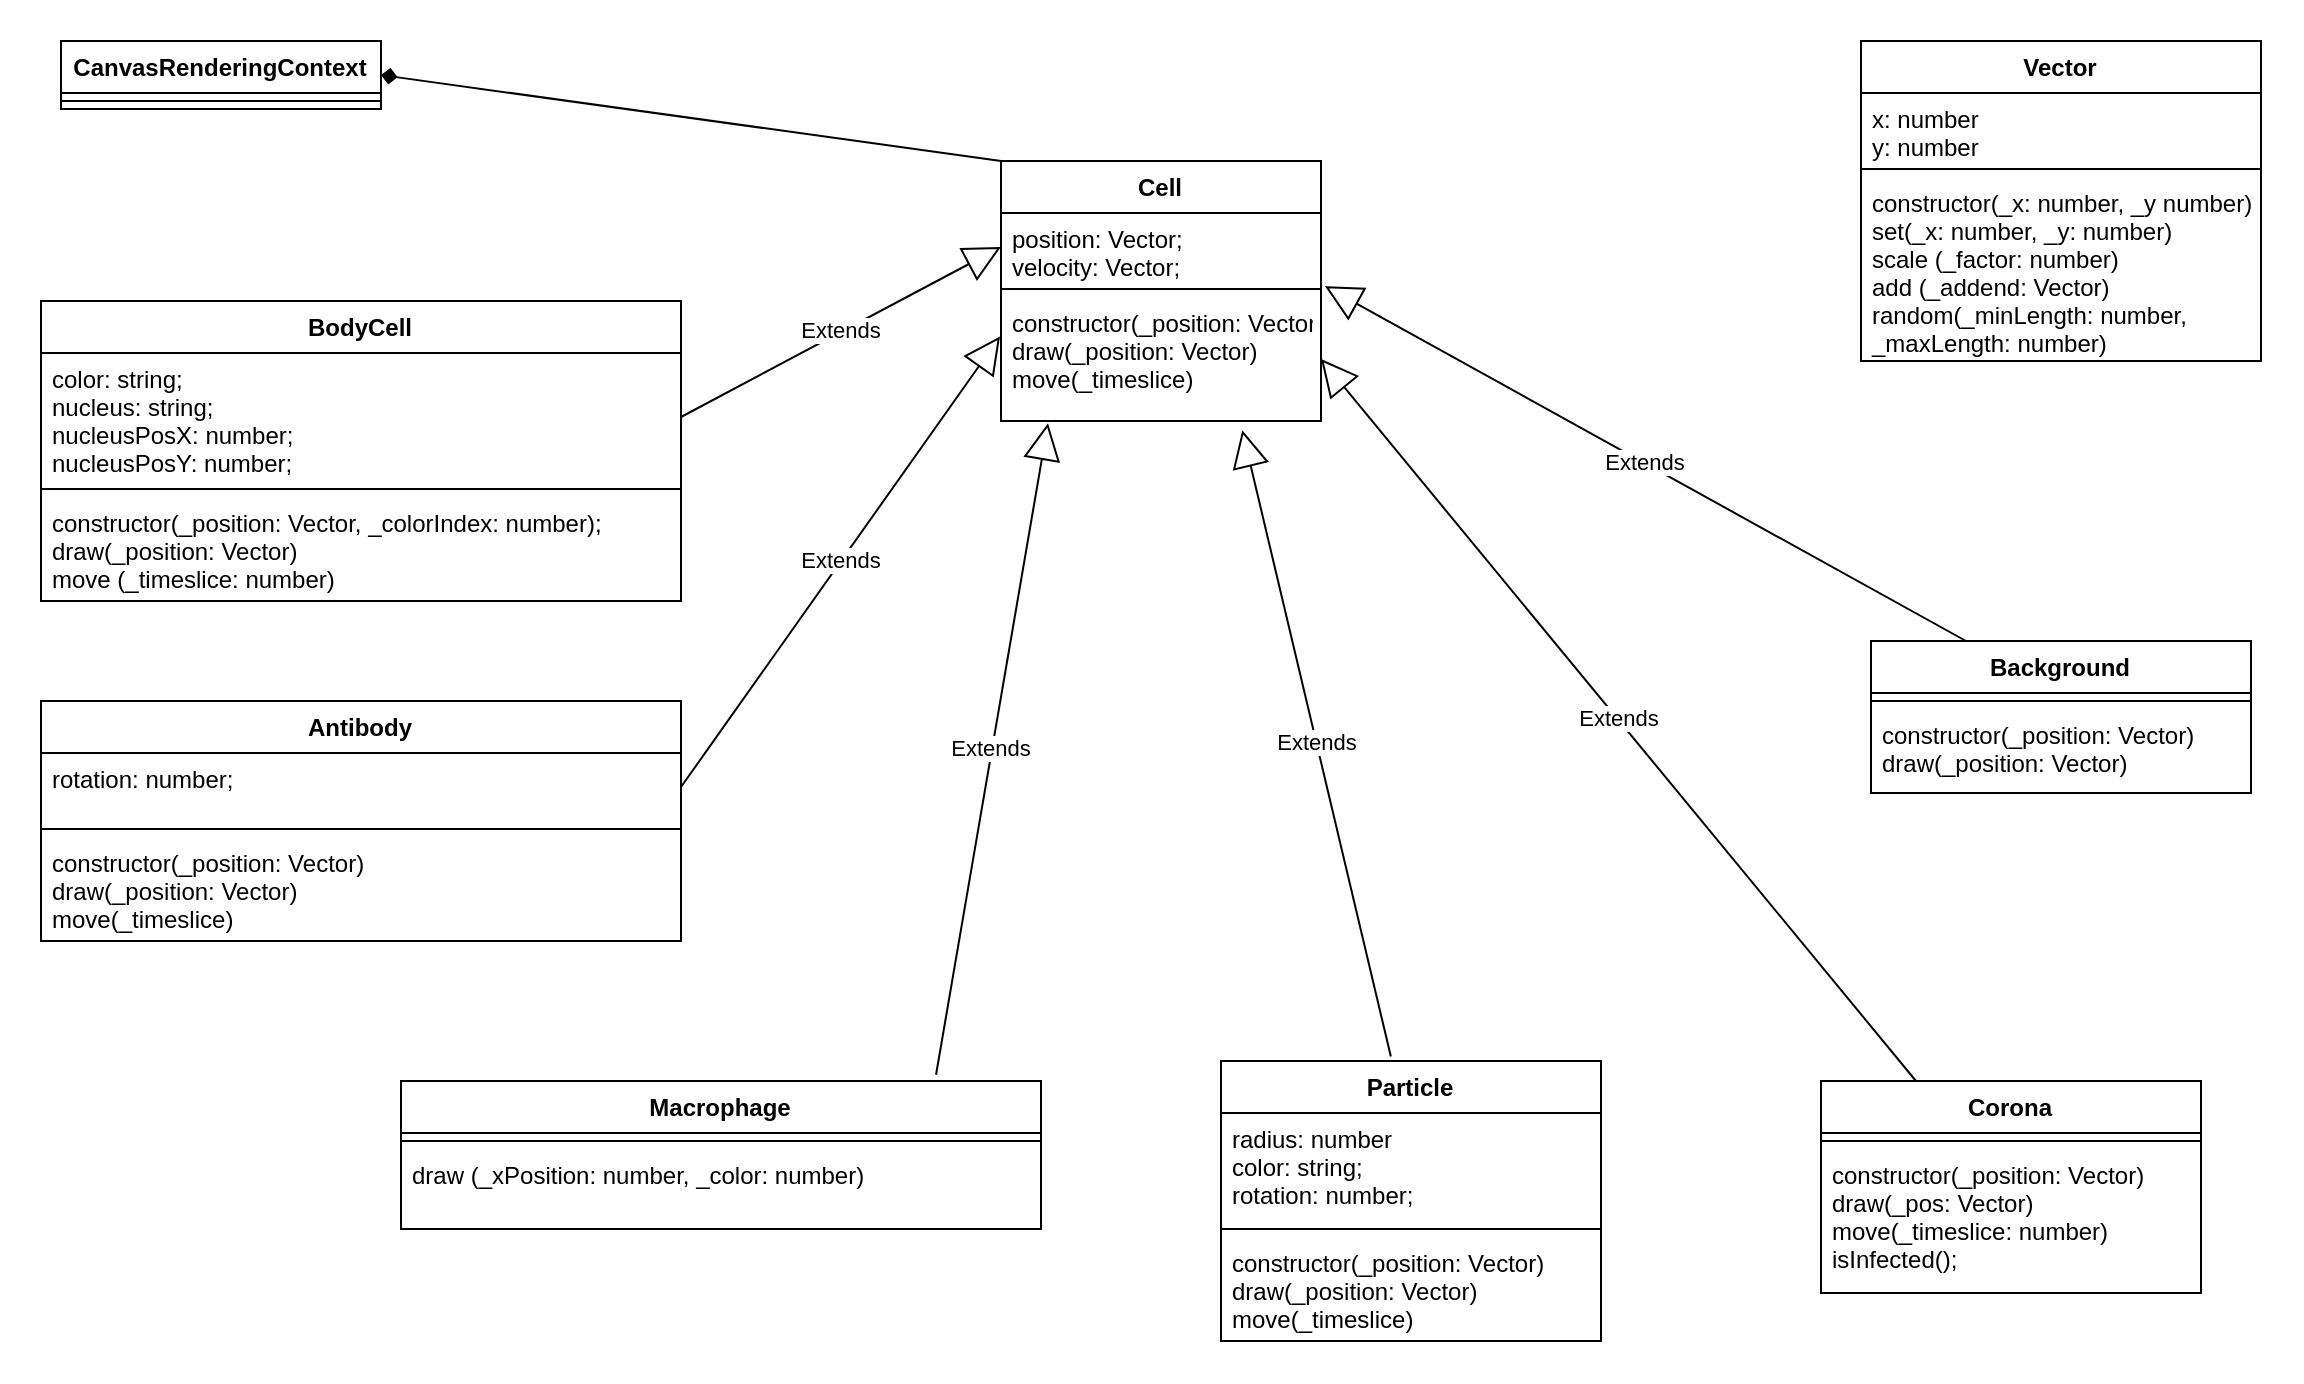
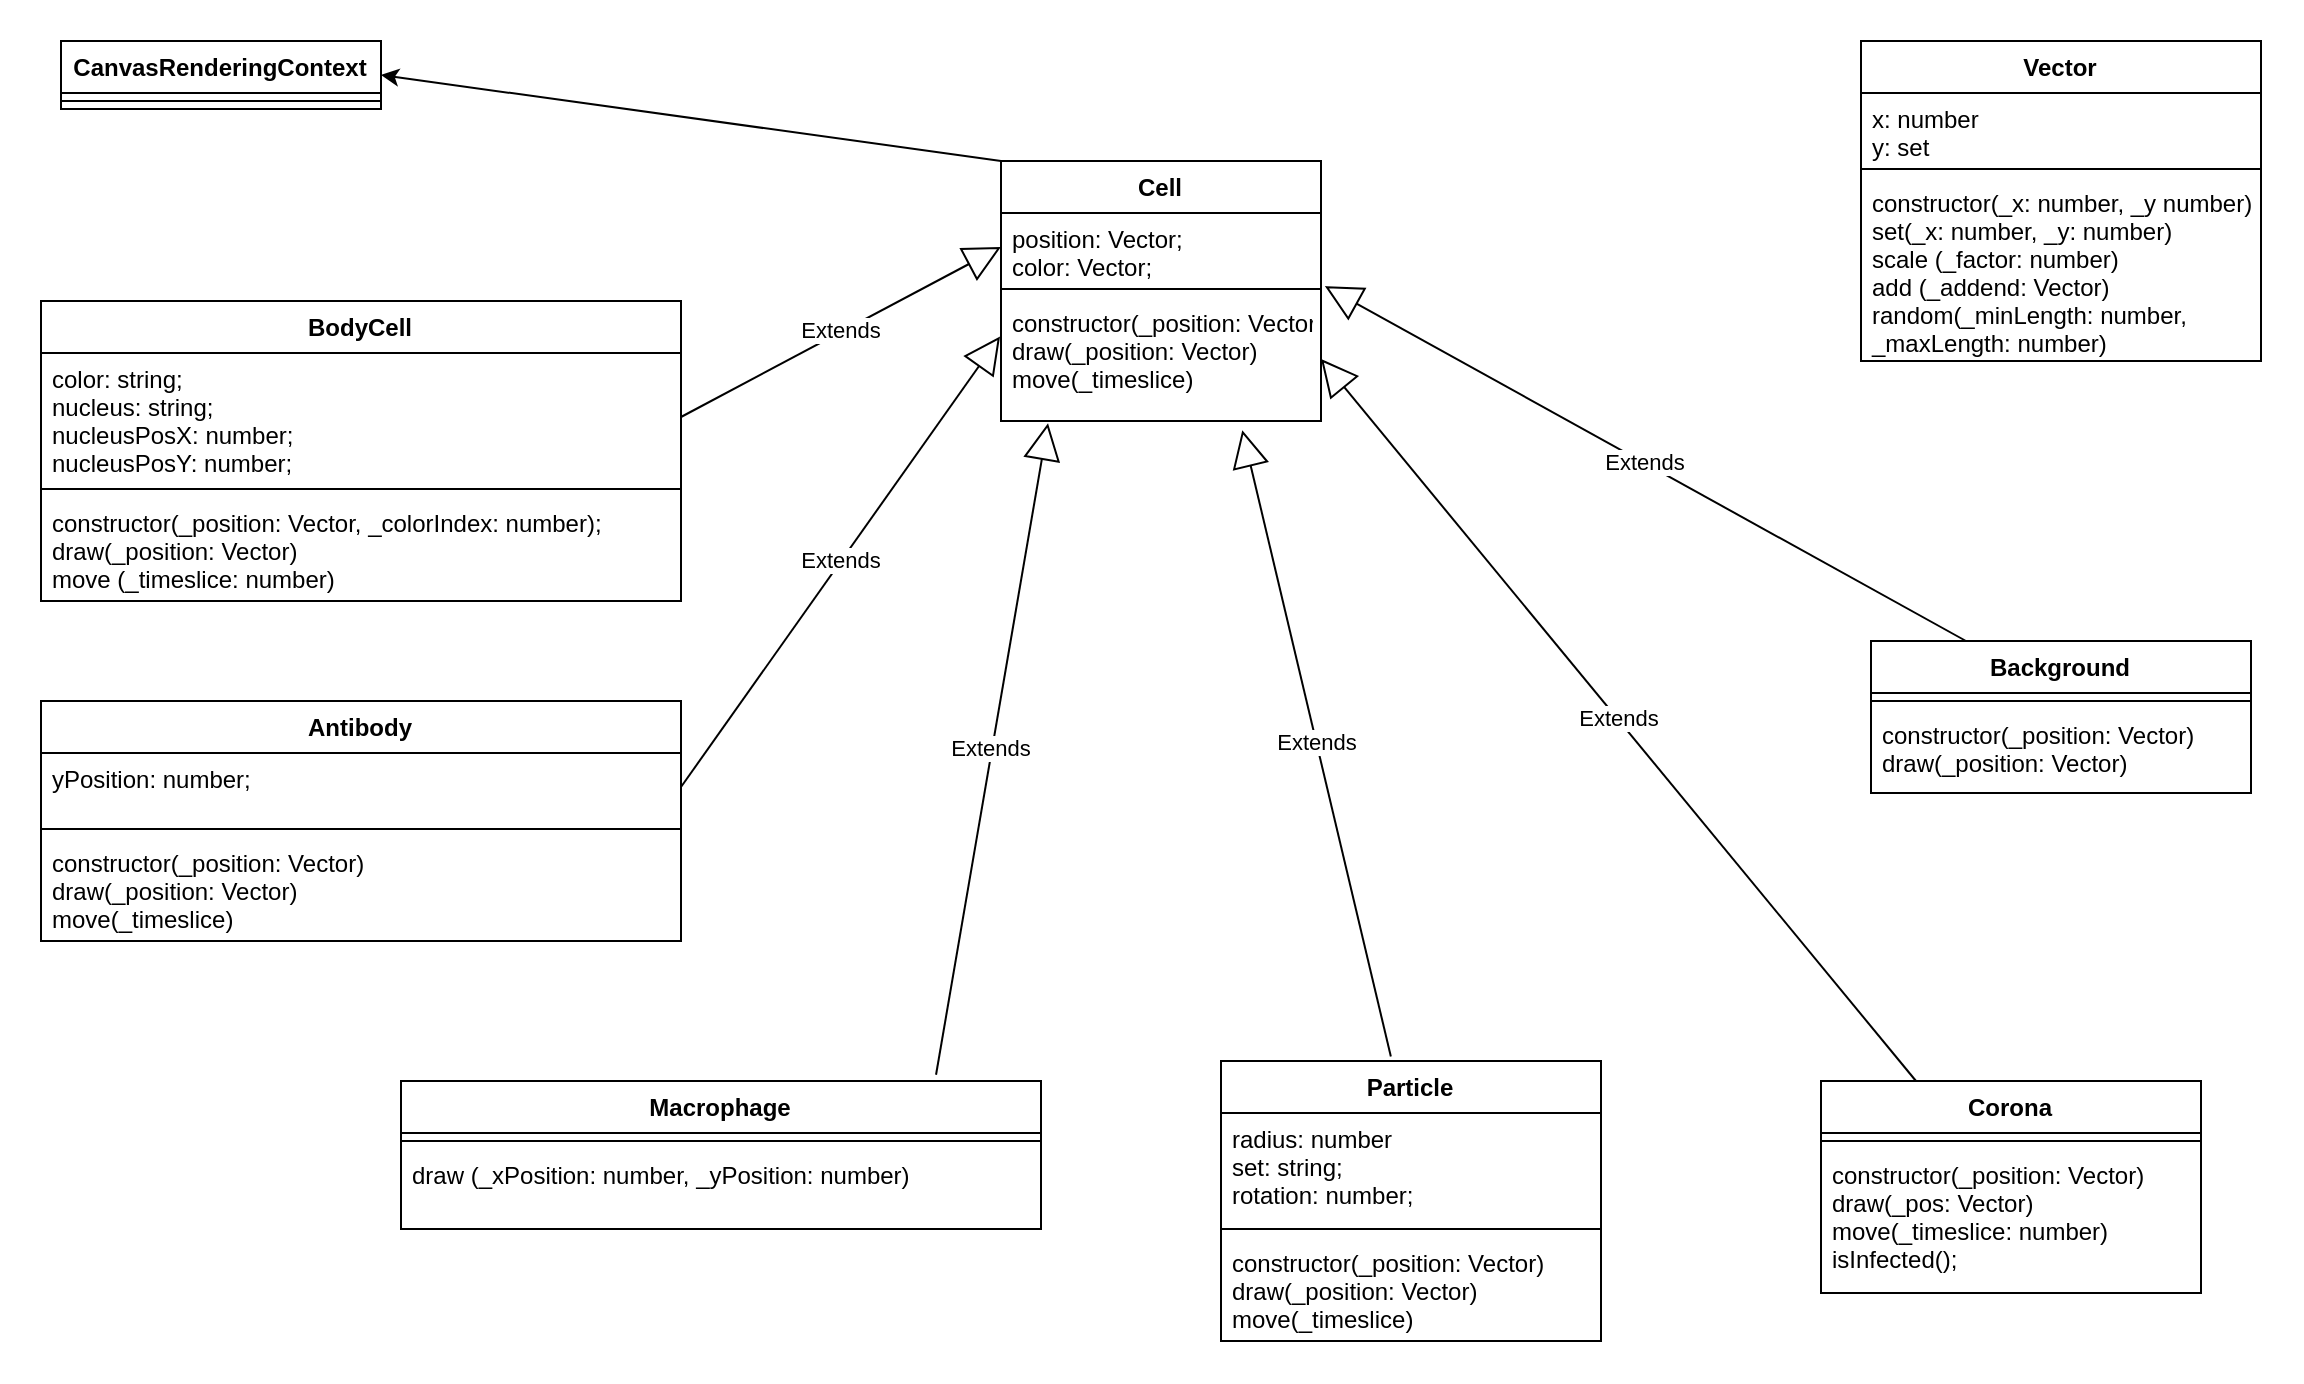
(397, 77) -> (396, 77)
(1926, 120) -> (1926, 120)
(1111, 240) -> (1111, 240)
(154, 780) -> (157, 780)
(1317, 1140) -> (1317, 1140)
(656, 1176) -> (680, 1176)
